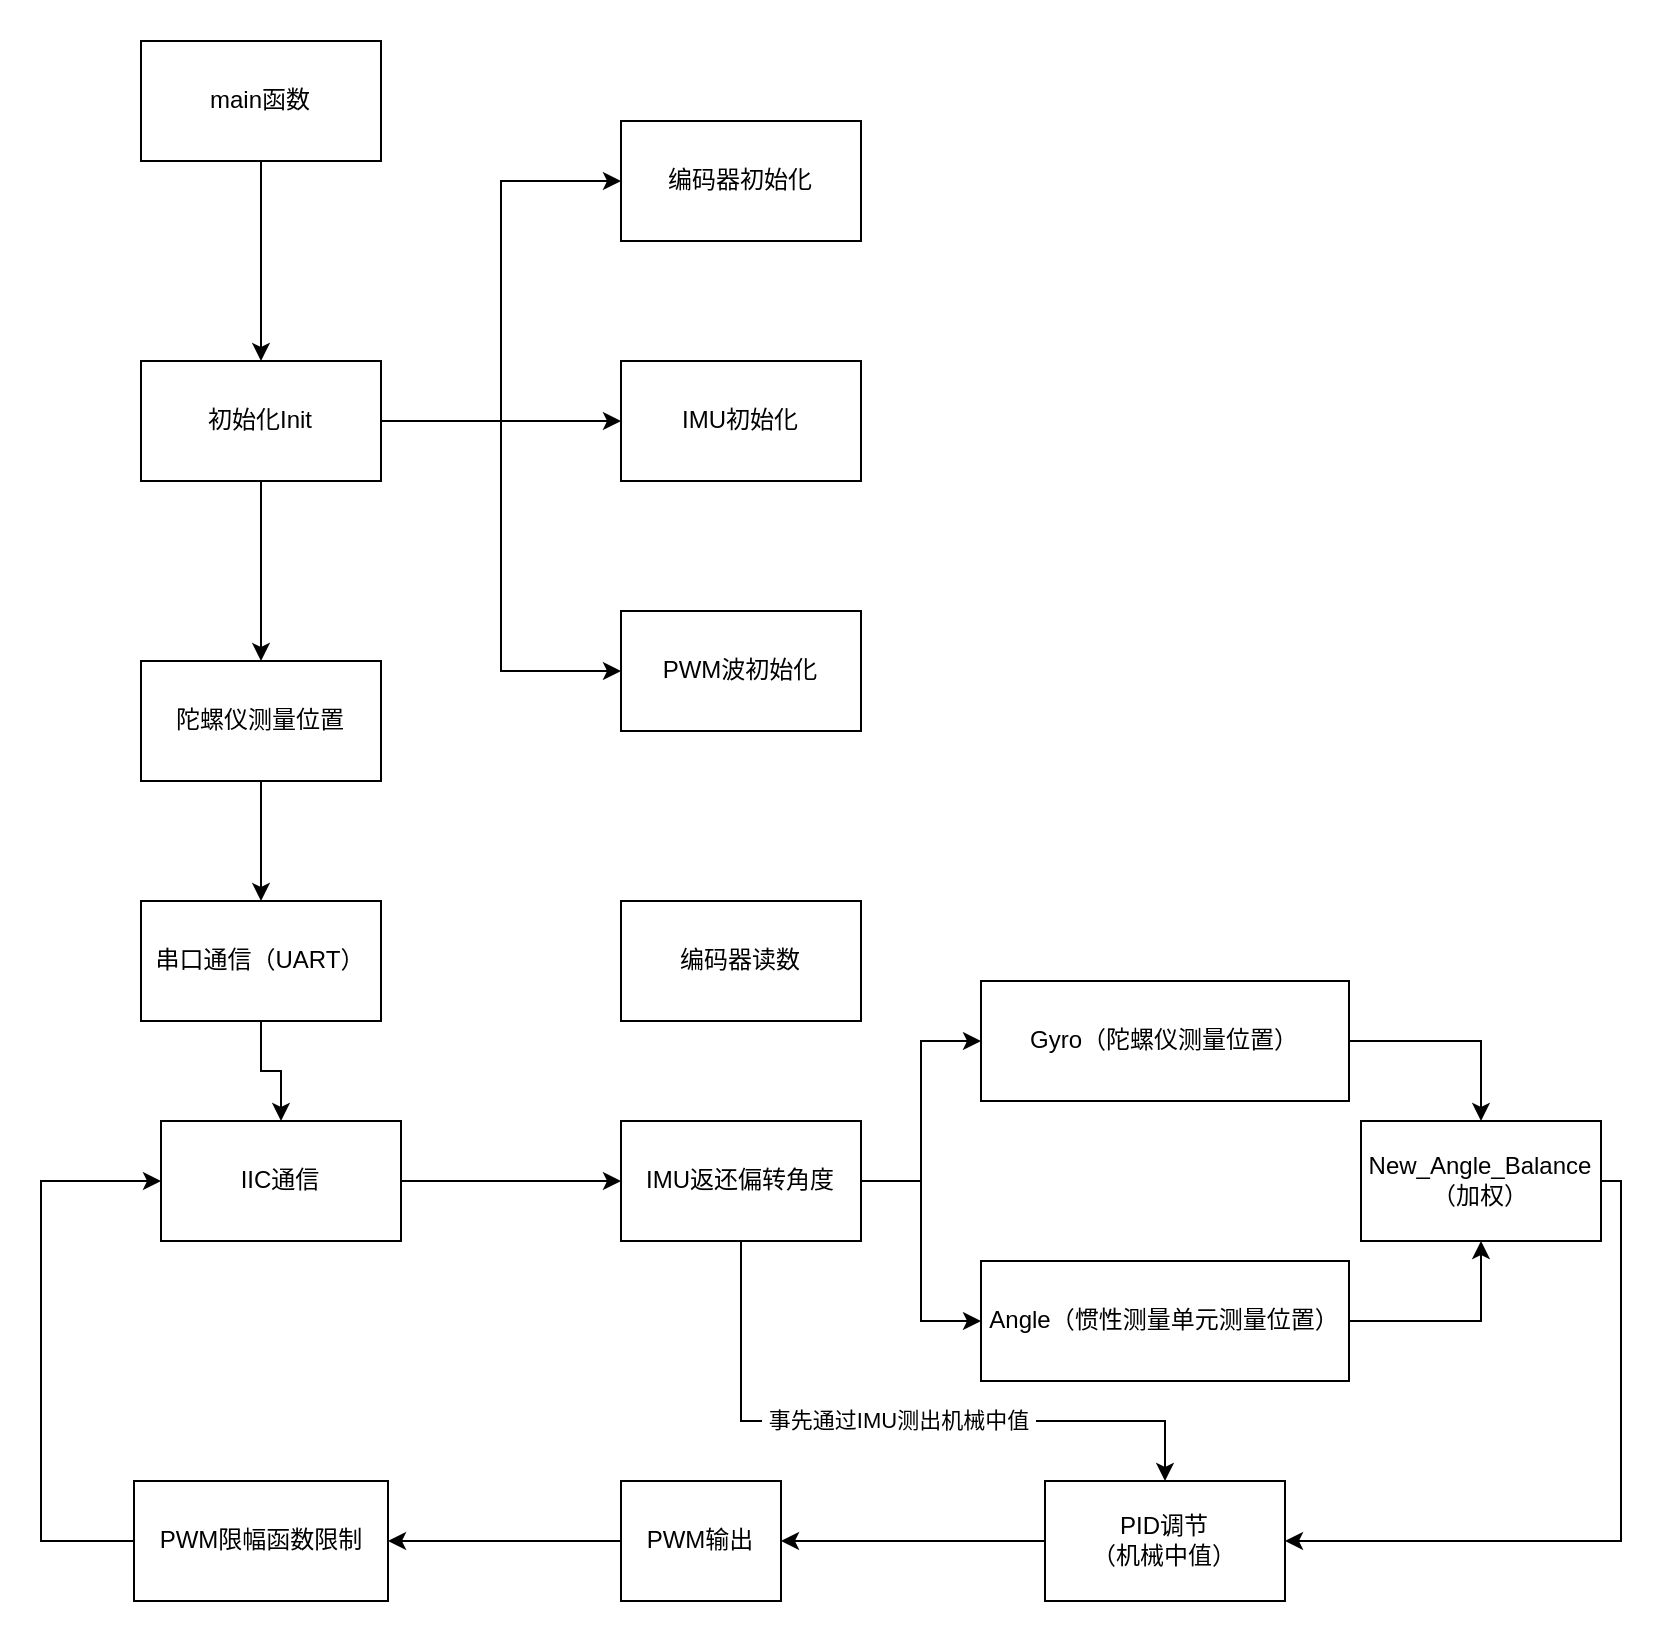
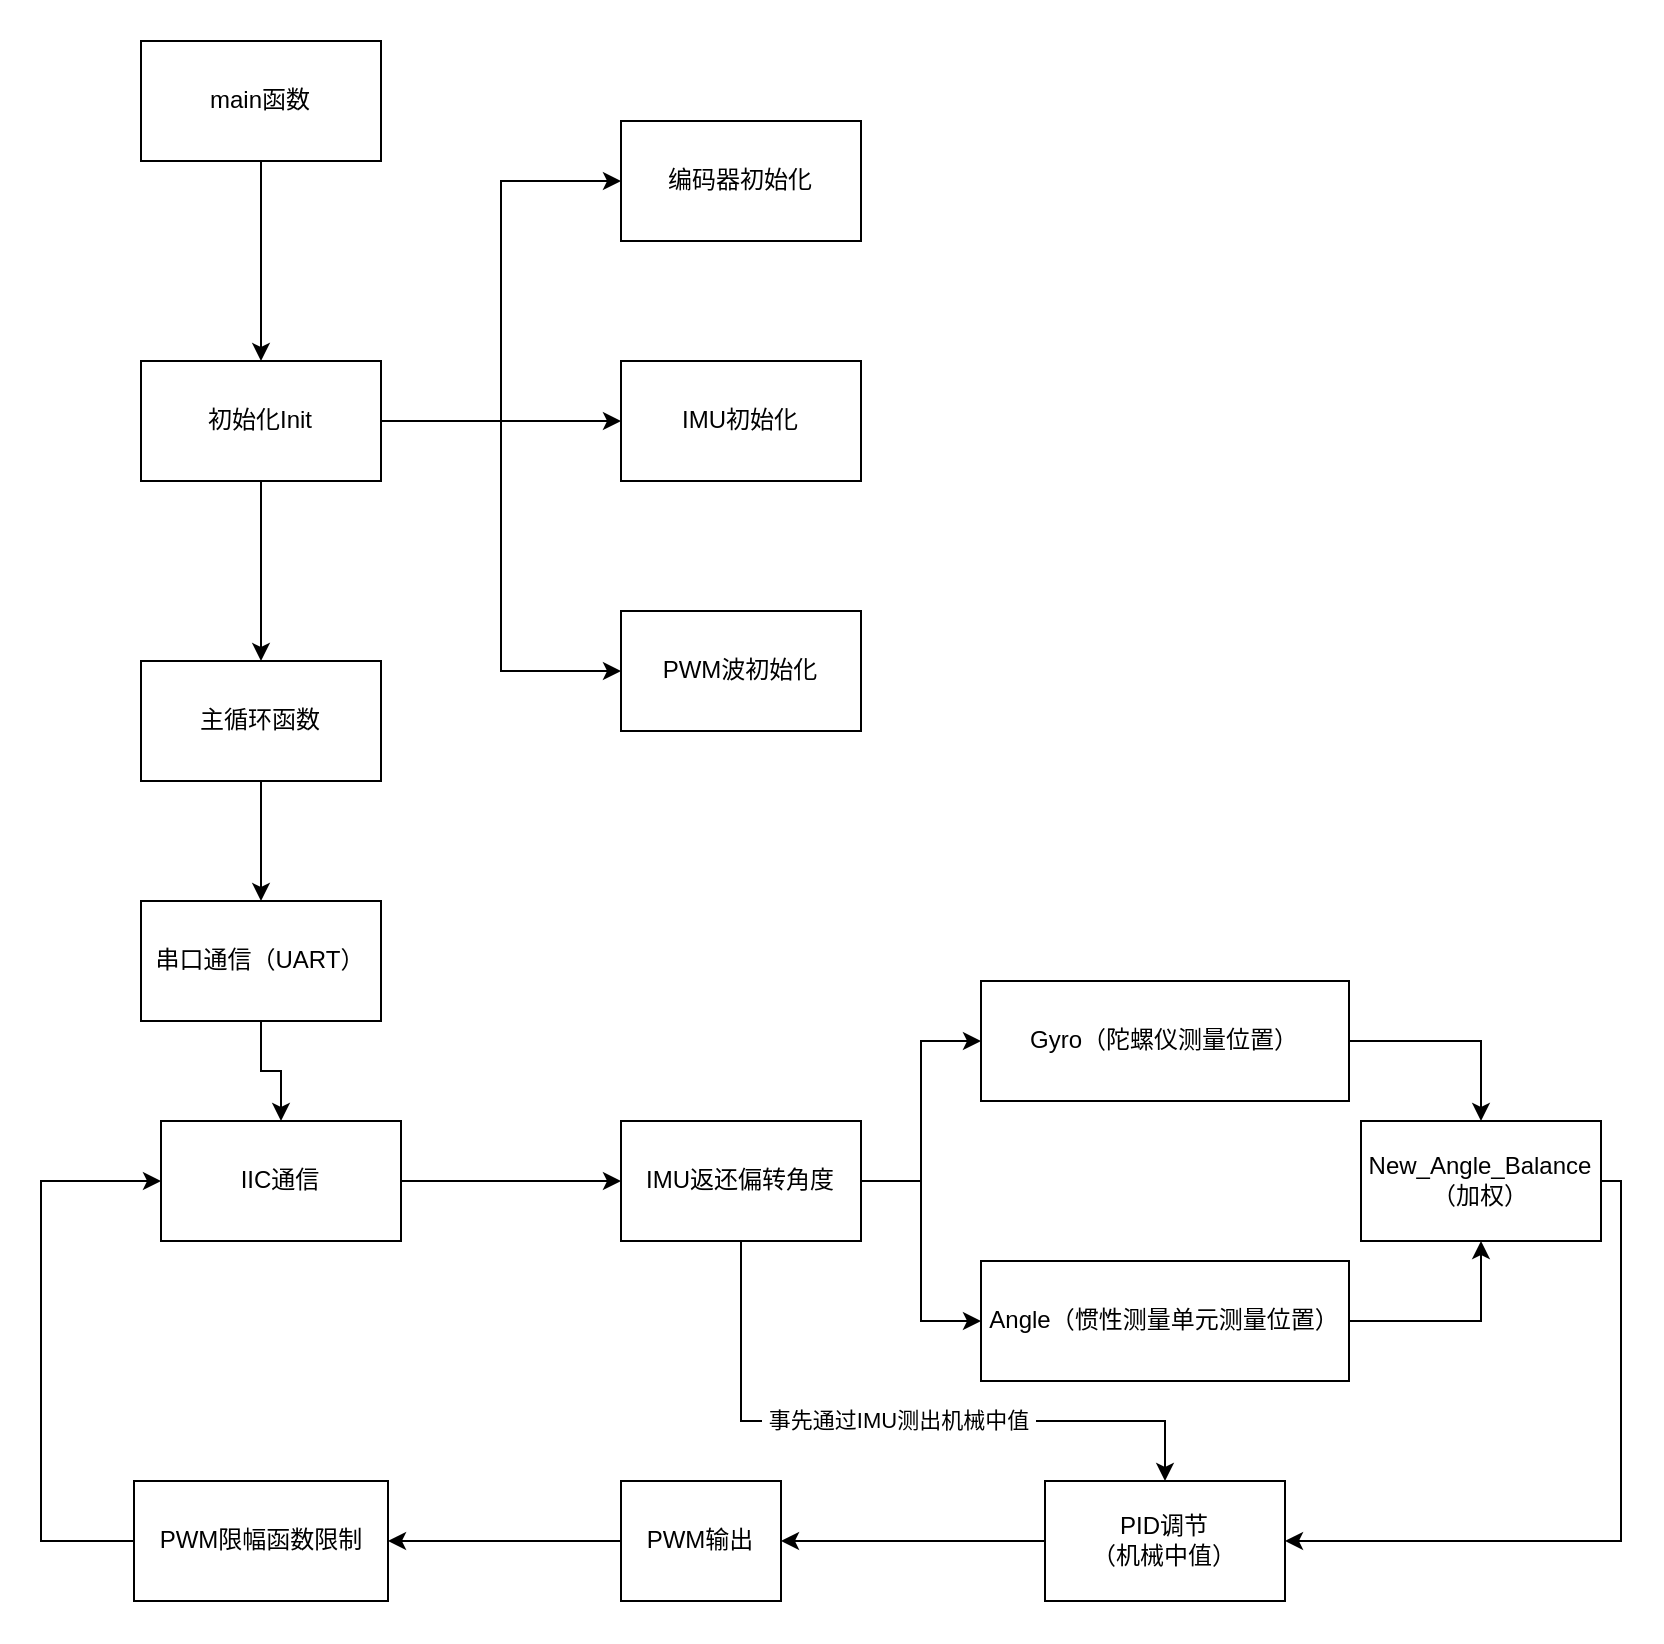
(261, 721) -> (261, 721)
(741, 961) -> none
